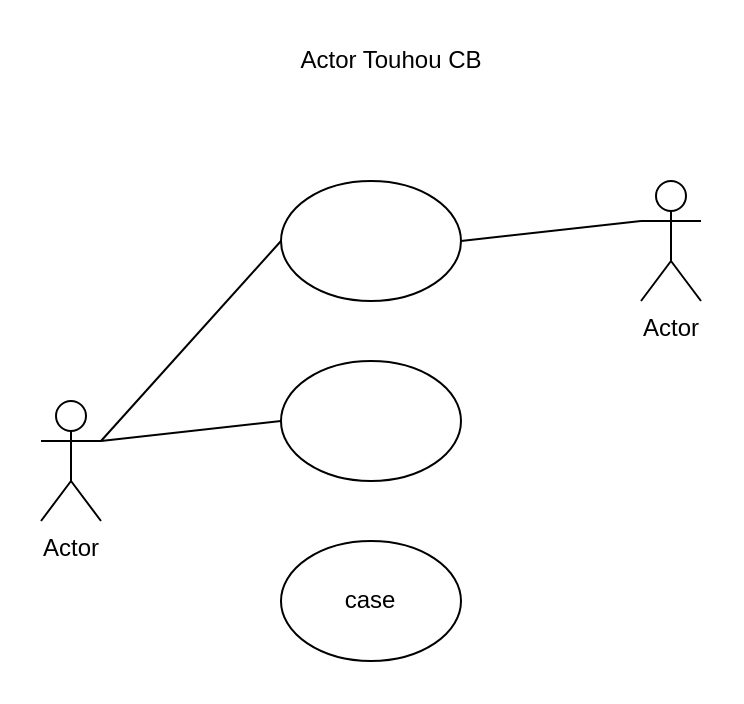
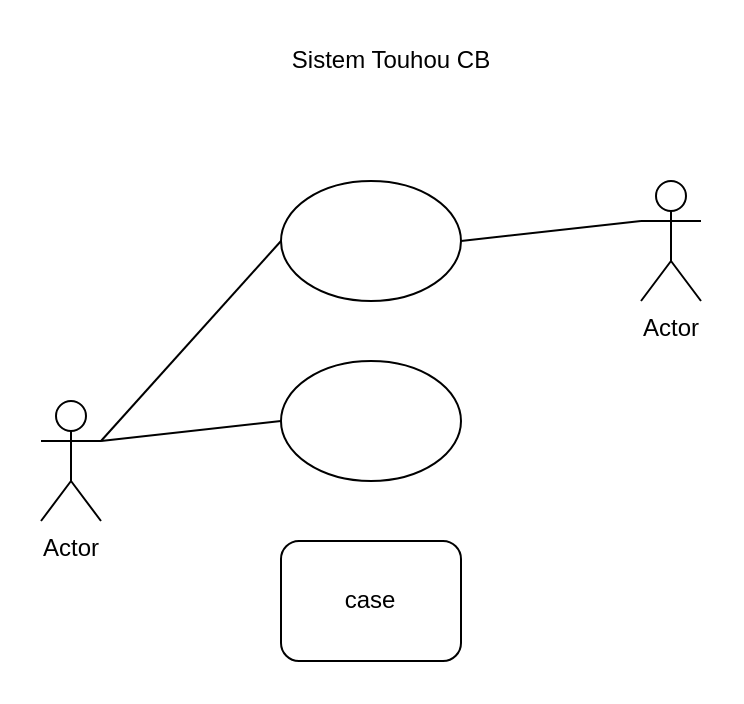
(392, 61) -> (392, 61)
(371, 601) -> (371, 601)
